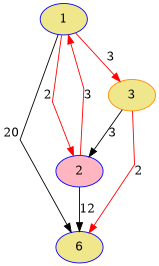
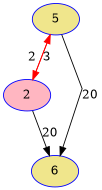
(64, 19) -> (56, 19)
(132, 95) -> none
(88, 209) -> (50, 133)
